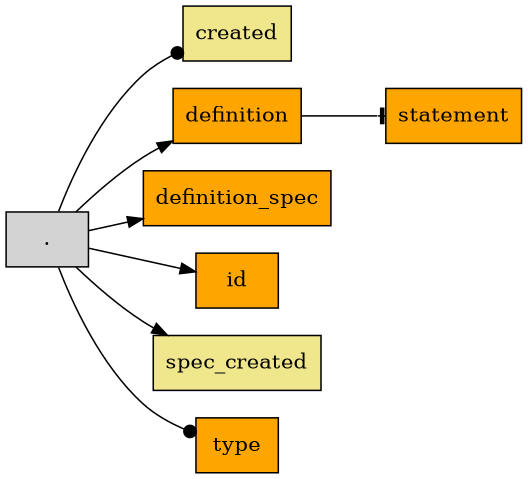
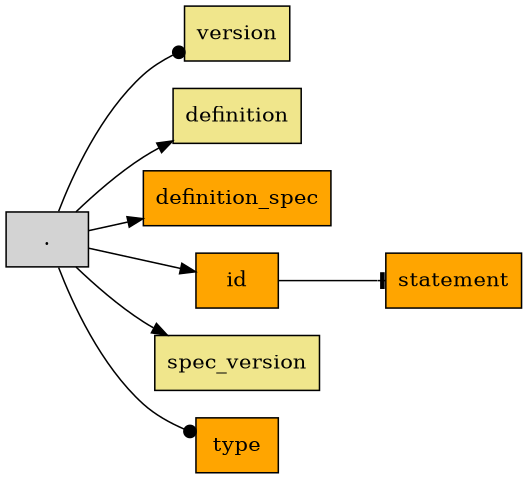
(237, 34) -> (237, 34)
(237, 116) -> (237, 116)
(339, 116) -> (328, 281)
(237, 363) -> (237, 363)
